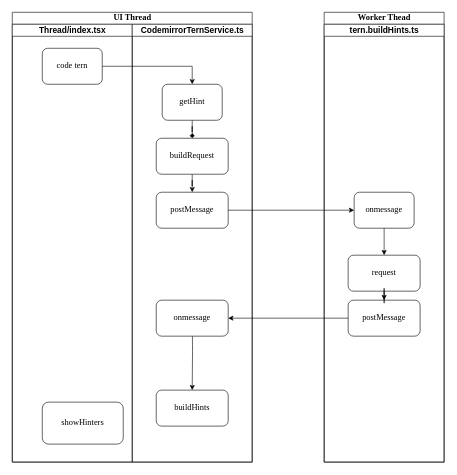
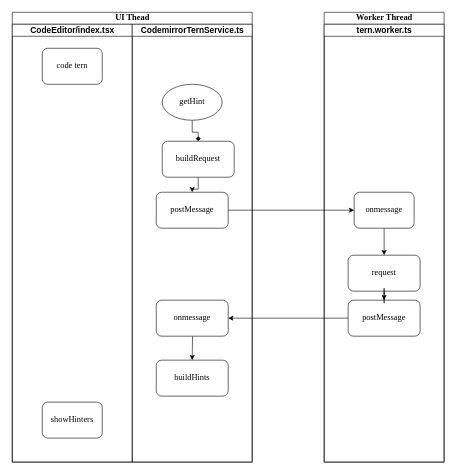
(133, 18) -> (133, 18)
(385, 18) -> (385, 18)
(73, 30) -> (73, 30)
(385, 30) -> (385, 30)
(191, 66) -> none
(192, 102) -> (192, 102)
(192, 156) -> (198, 159)
(192, 408) -> (192, 378)
(83, 423) -> (72, 420)
